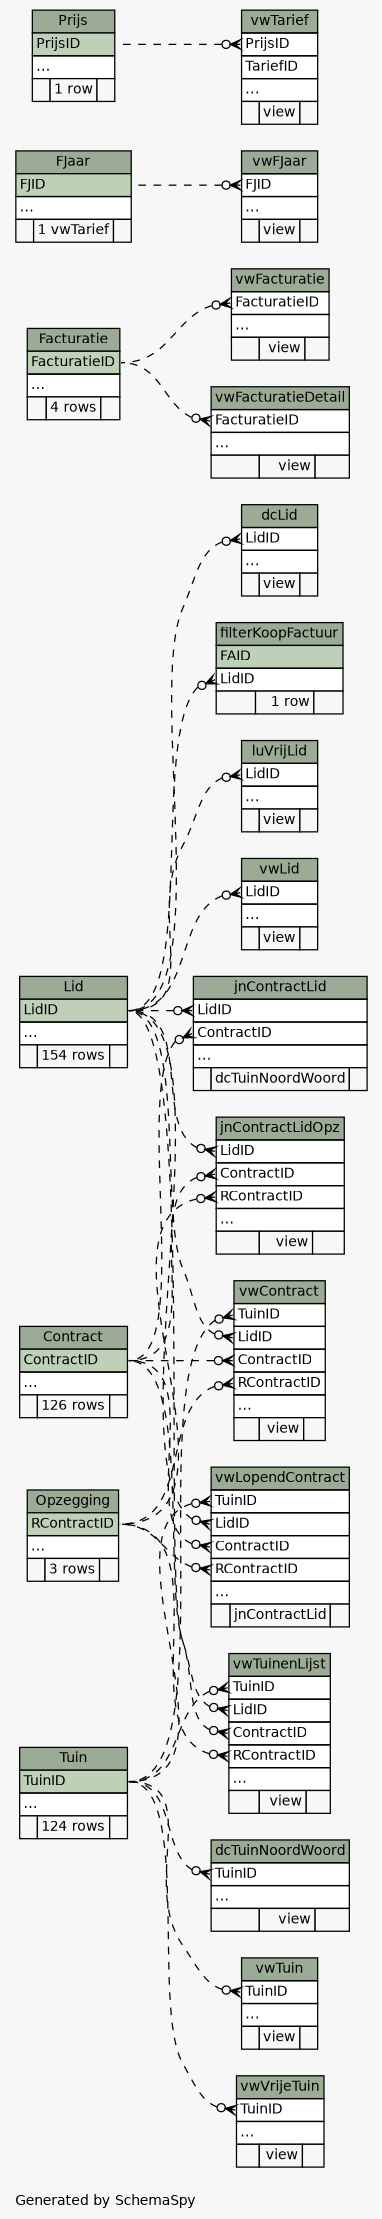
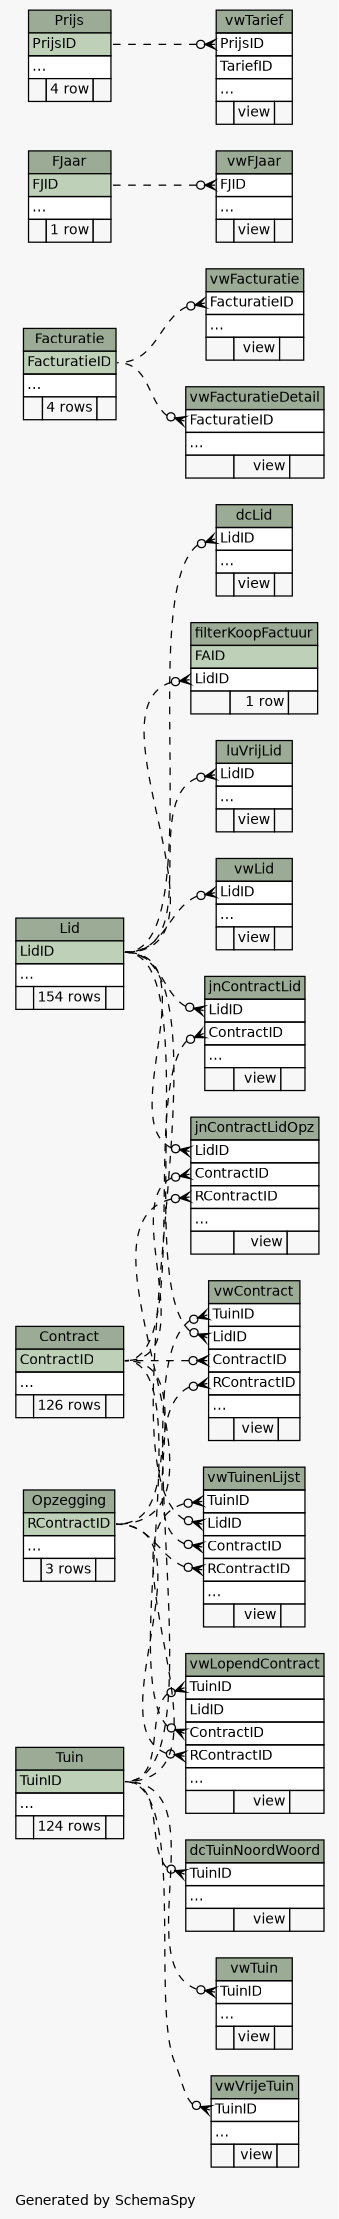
(74, 89) -> (70, 89)
(74, 230) -> (70, 230)
(280, 1078) -> (261, 1078)
(170, 1259) -> none
(280, 1615) -> (269, 1801)
